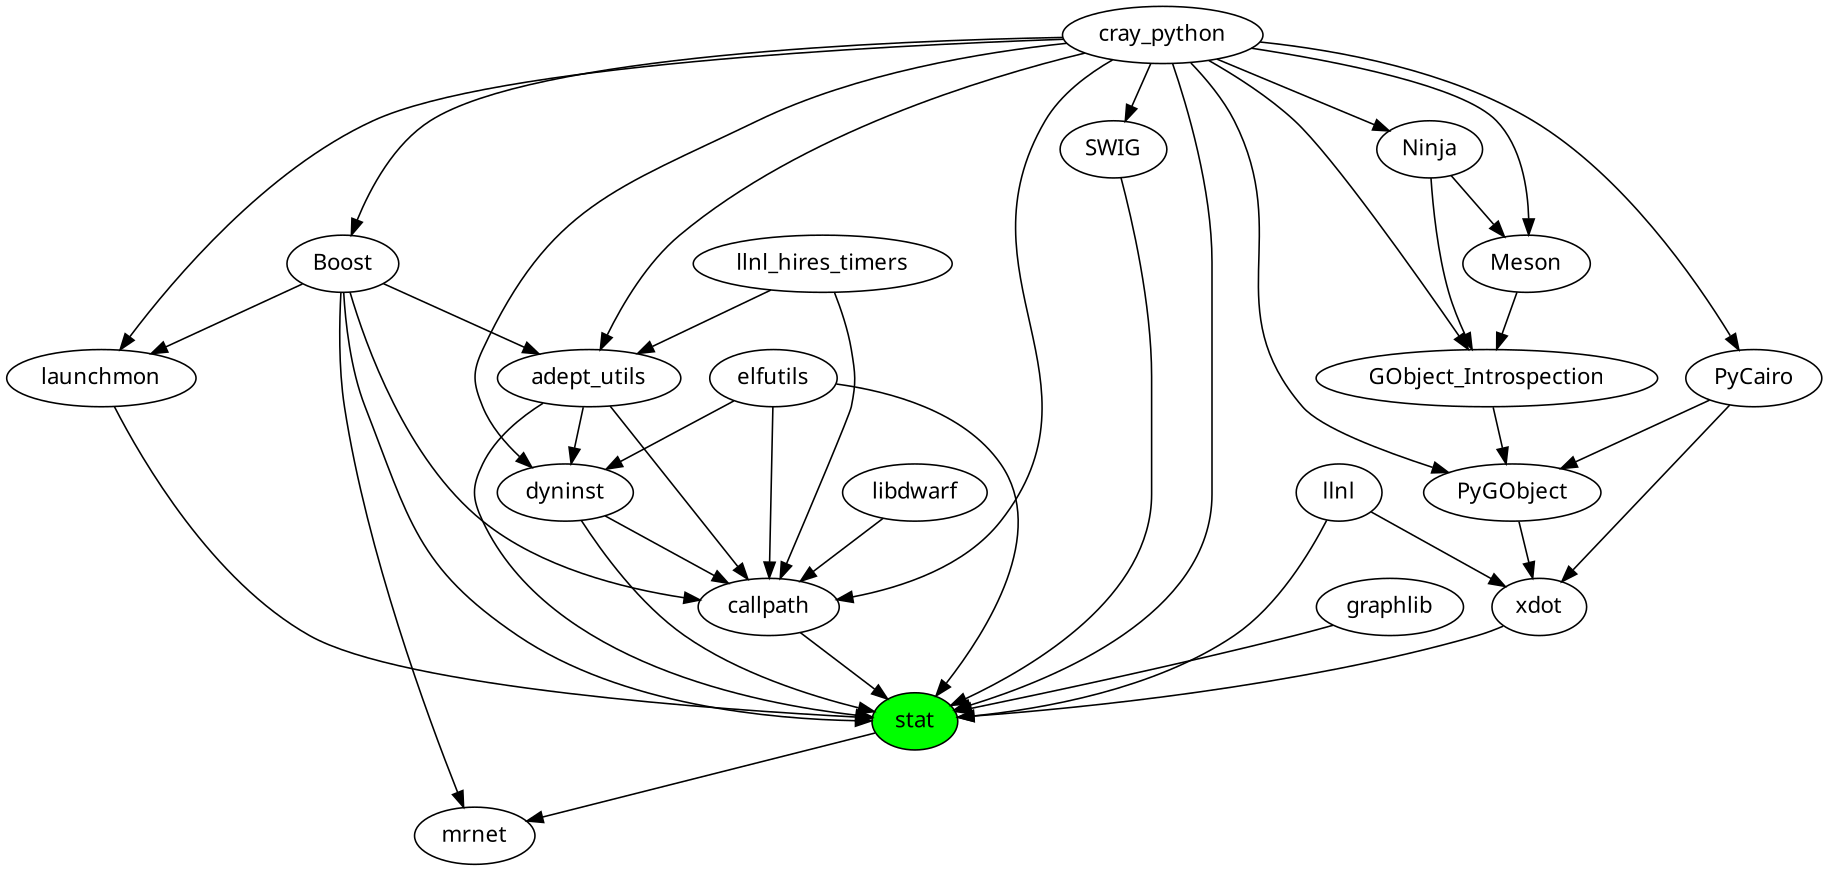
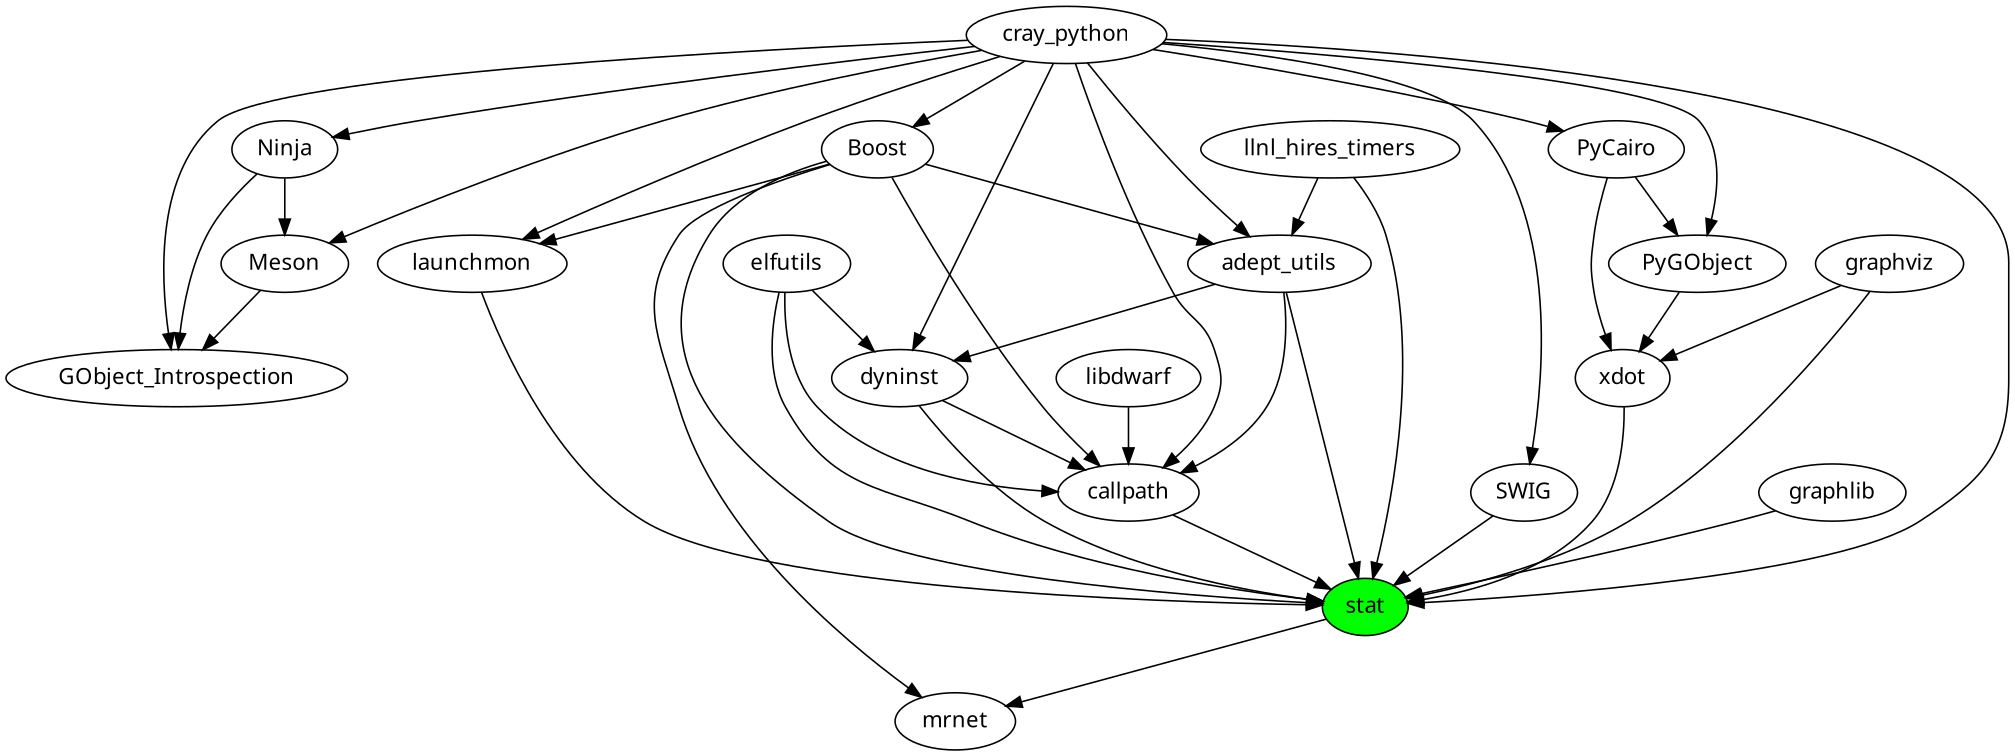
(1498, 428) -> none
(842, 432) -> (1403, 366)
(1339, 493) -> (1890, 264)
